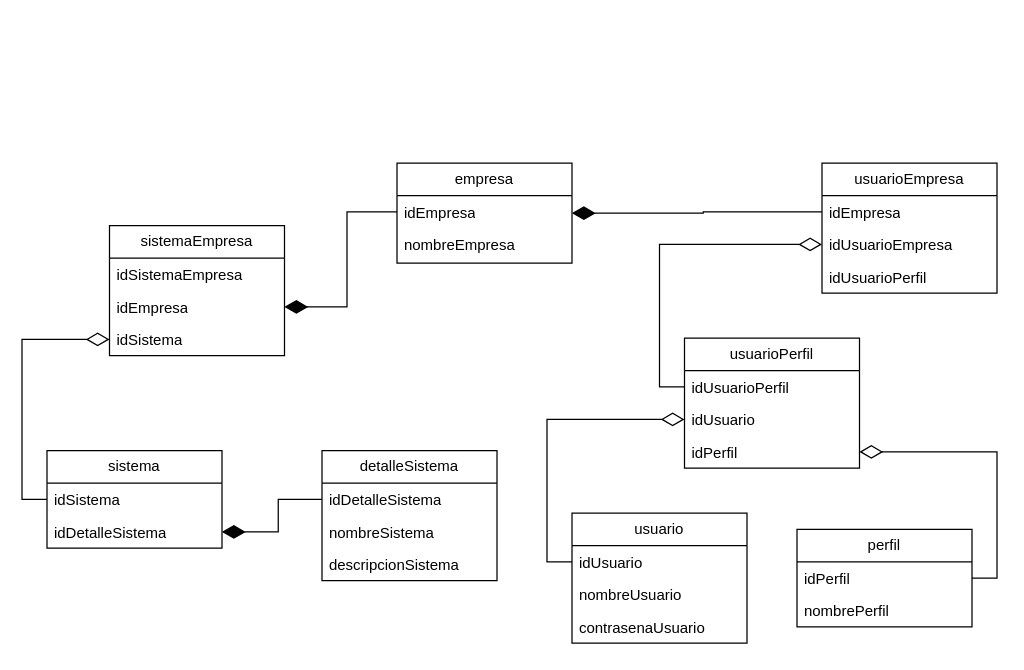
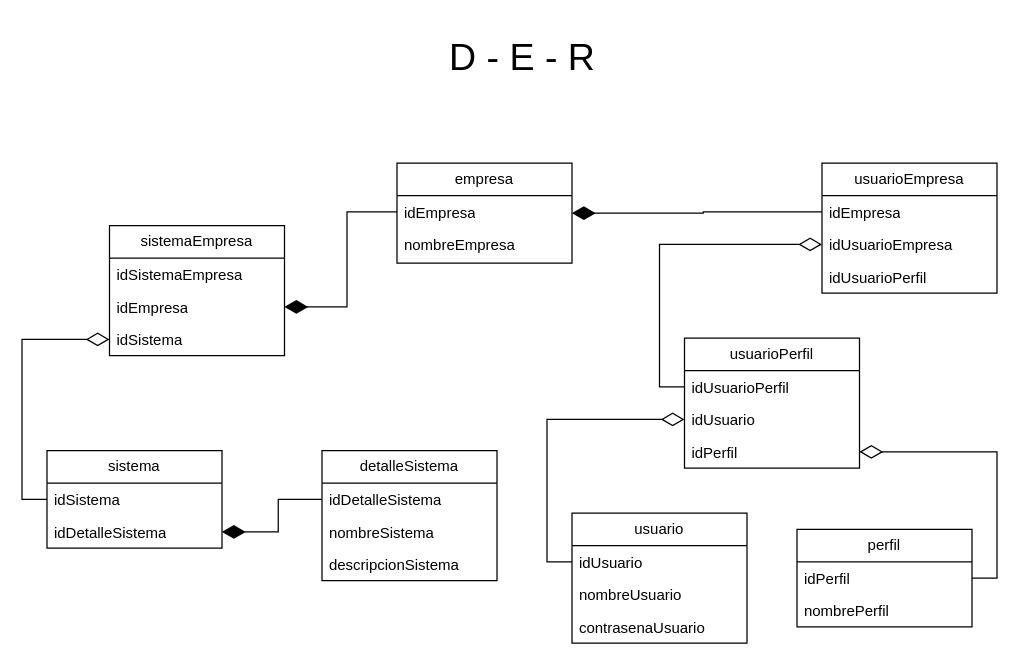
none -> (522, 57)
